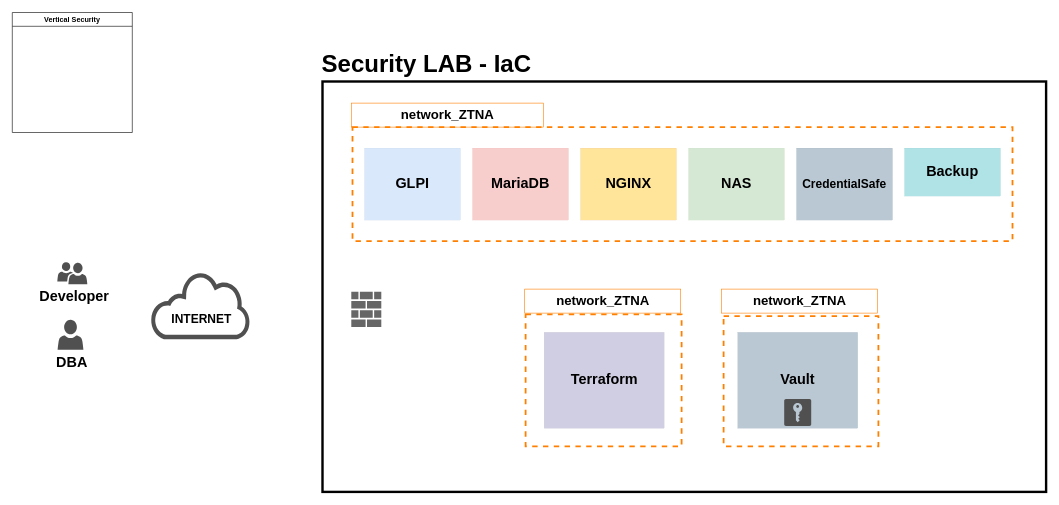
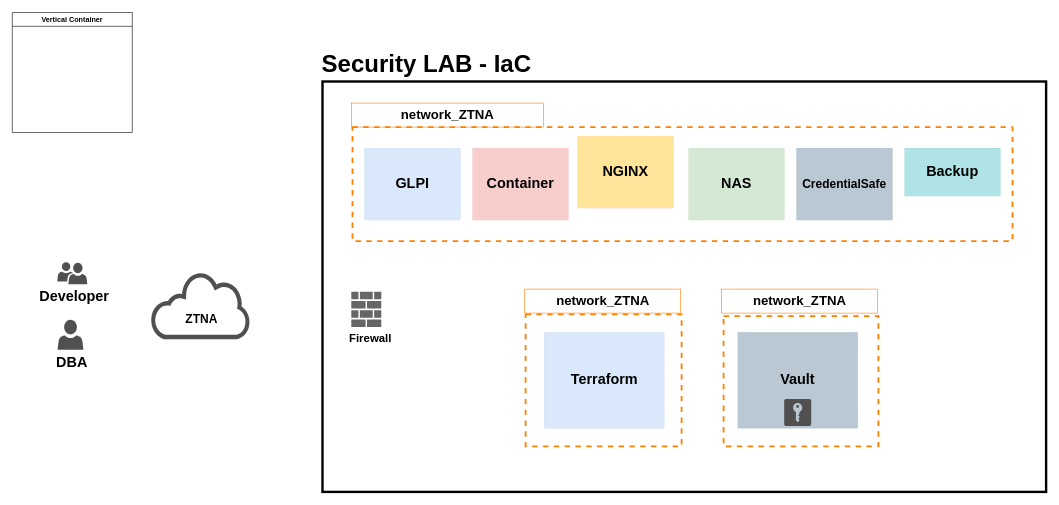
(72, 20) -> (72, 20)
(521, 183) -> (521, 183)
(629, 184) -> (626, 172)
(202, 318) -> (202, 318)
none -> (371, 339)
(604, 380) -> (604, 380)
